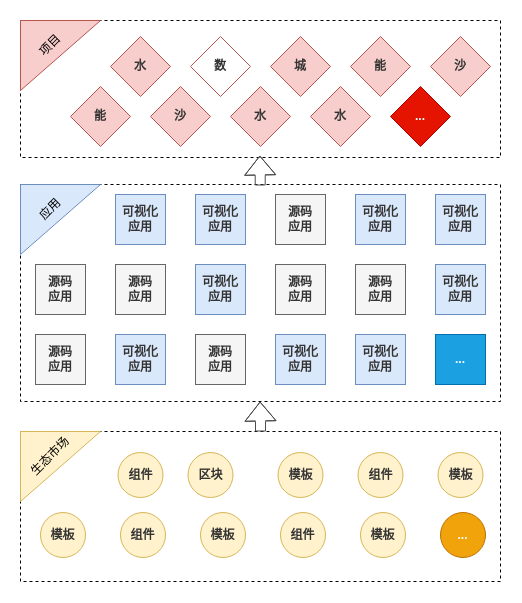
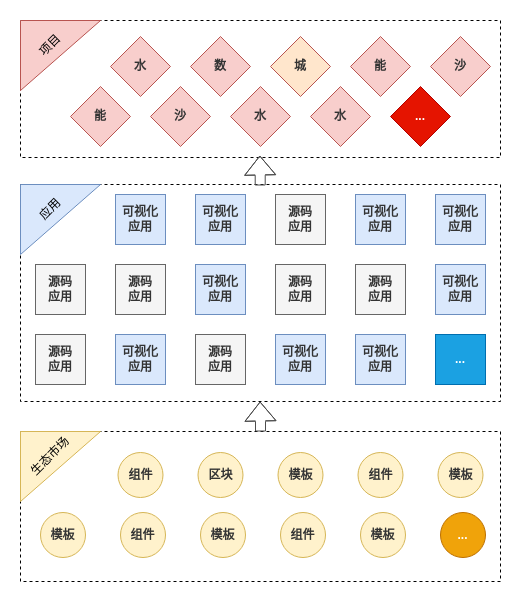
(221, 67) -> (221, 67)
(301, 67) -> (301, 67)
(211, 475) -> (221, 475)
